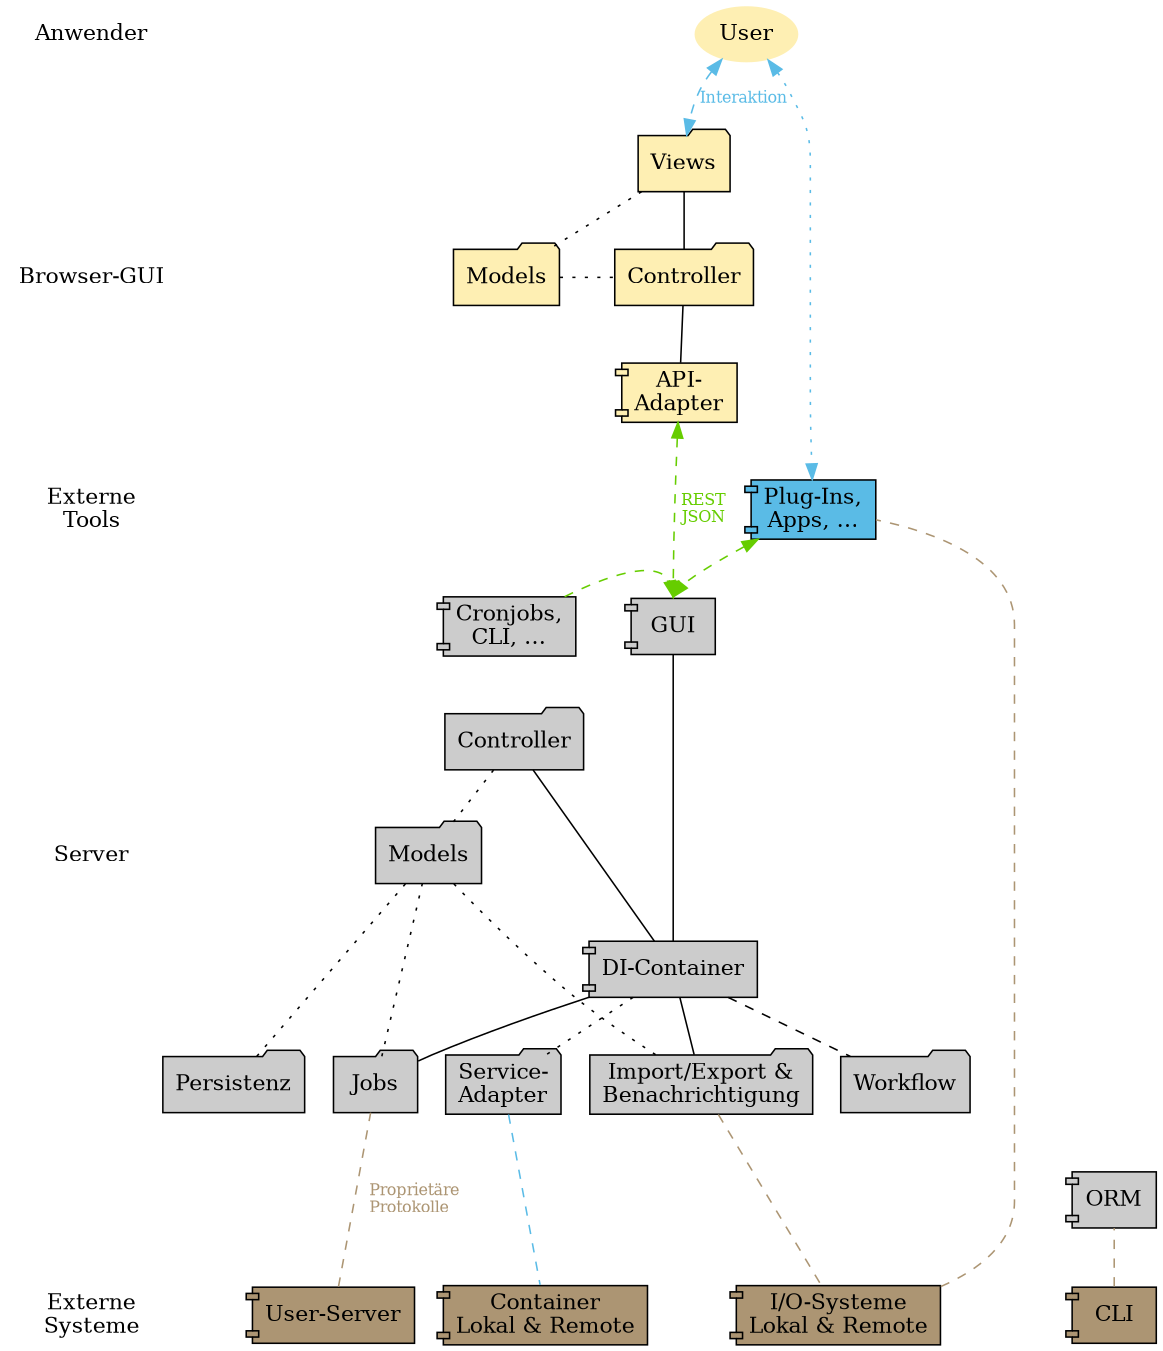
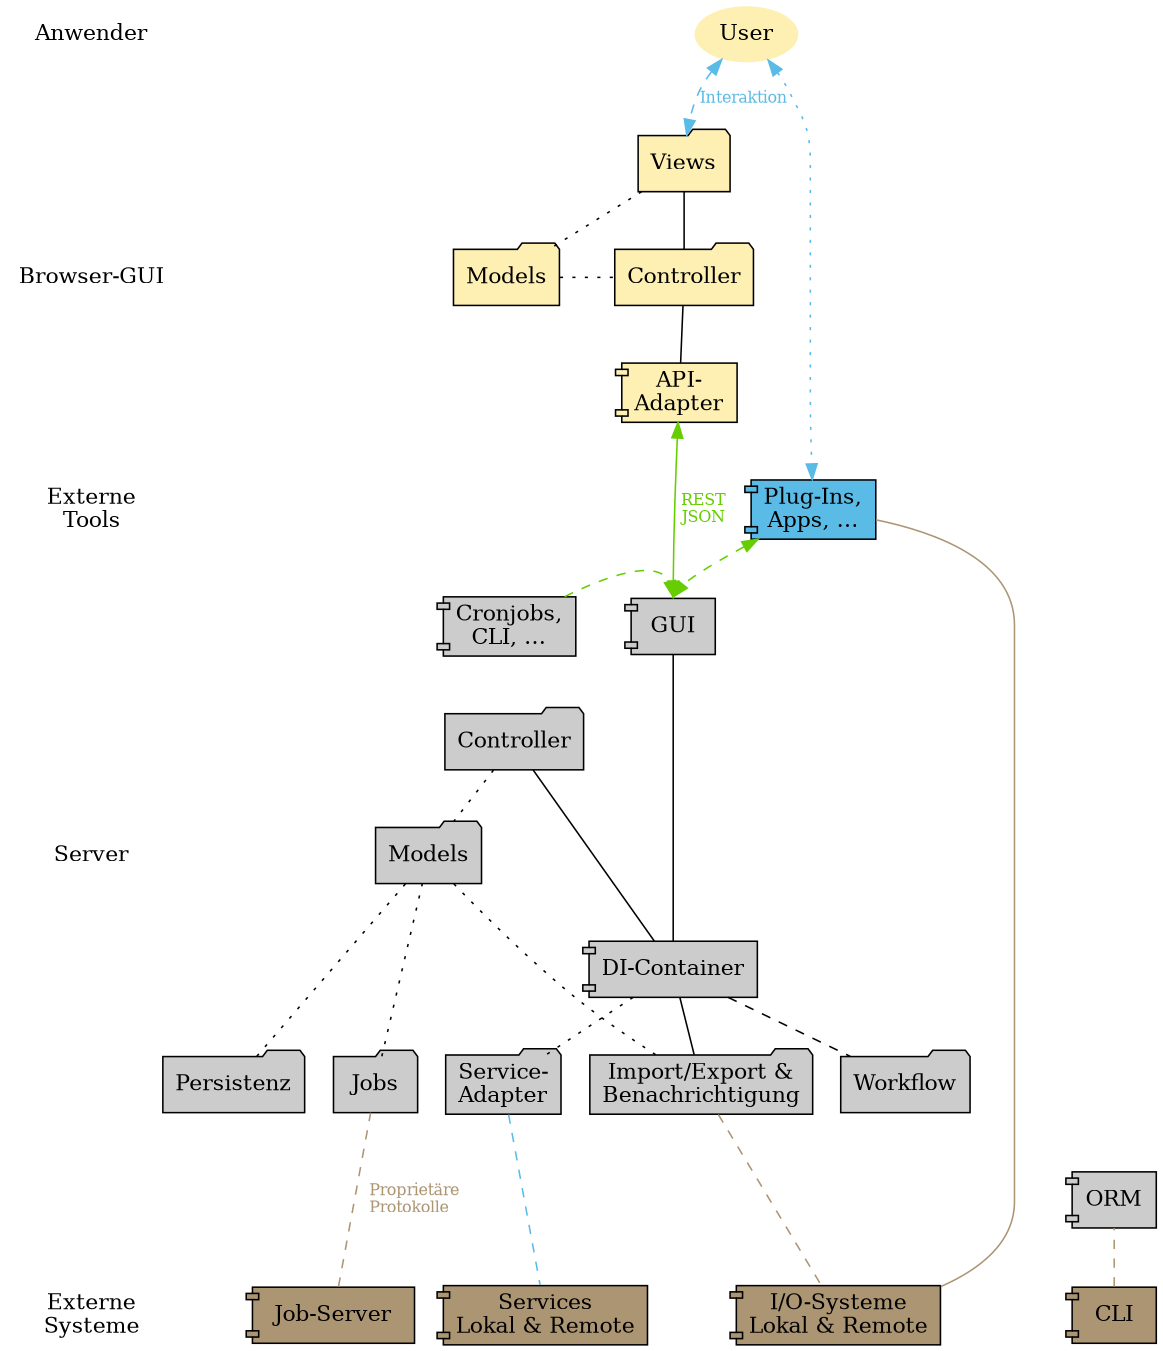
(675, 510) -> (675, 510)
(1014, 879) -> (1014, 879)
(503, 1027) -> none
(333, 1315) -> (333, 1315)
(545, 1315) -> (545, 1315)
